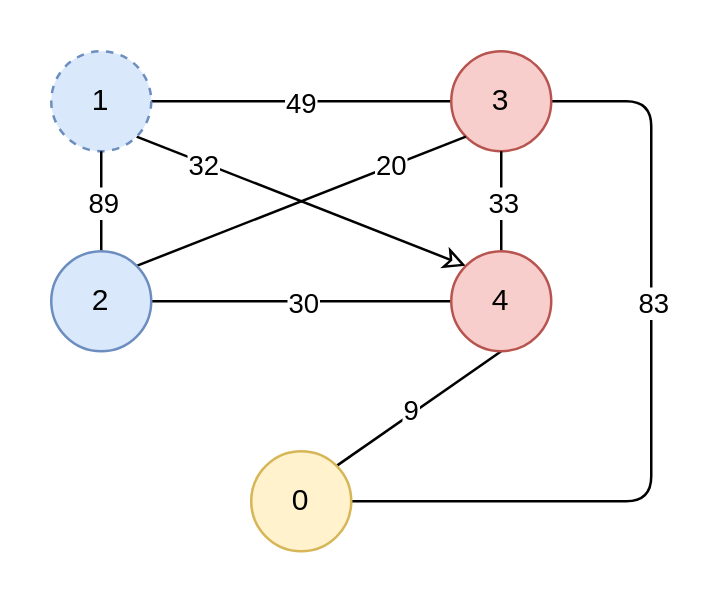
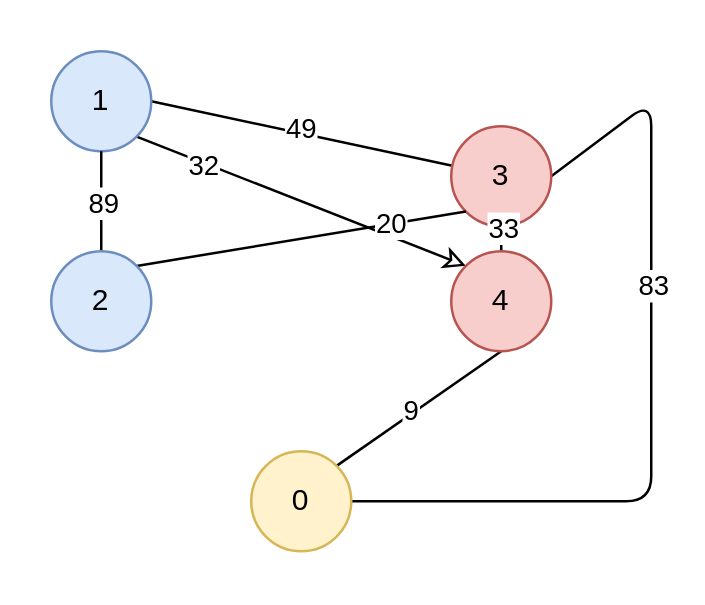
(101, 101) -> (101, 101)
(501, 101) -> (501, 176)
(301, 301) -> none
